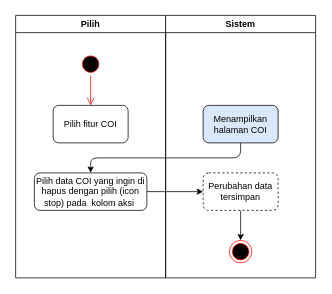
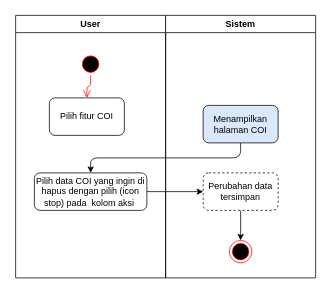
(90, 24) -> (90, 24)
(90, 124) -> (87, 117)
